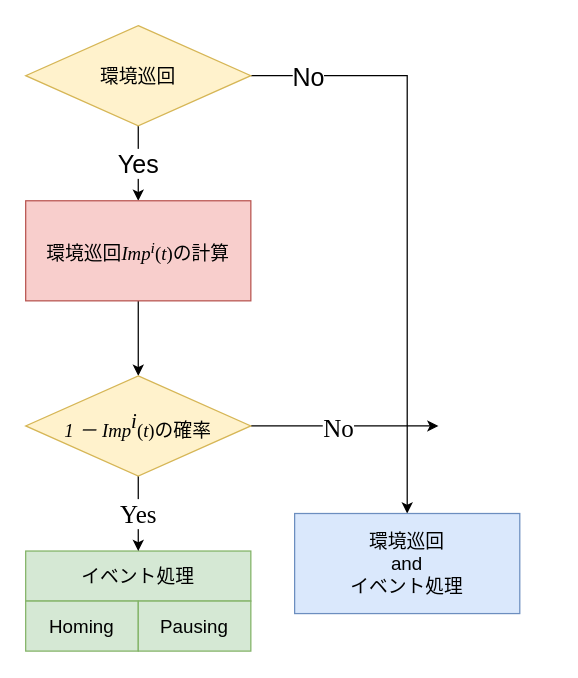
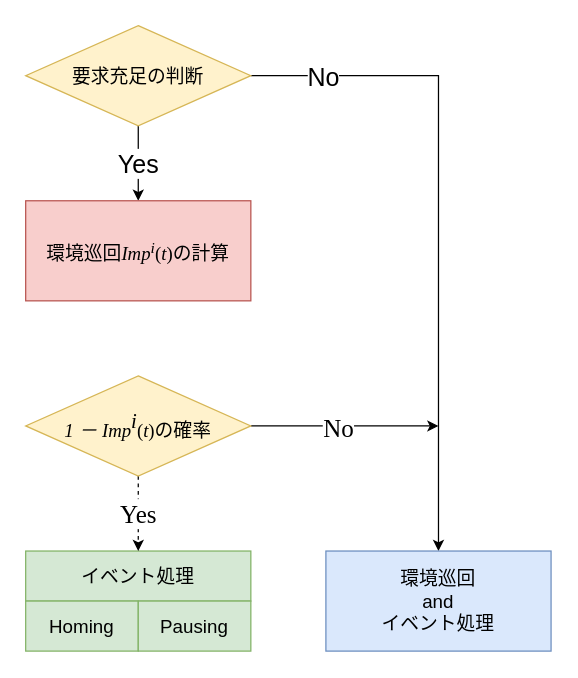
(138, 76) -> (138, 76)
(138, 334) -> none
(138, 488) -> (138, 488)
(407, 563) -> (438, 601)
